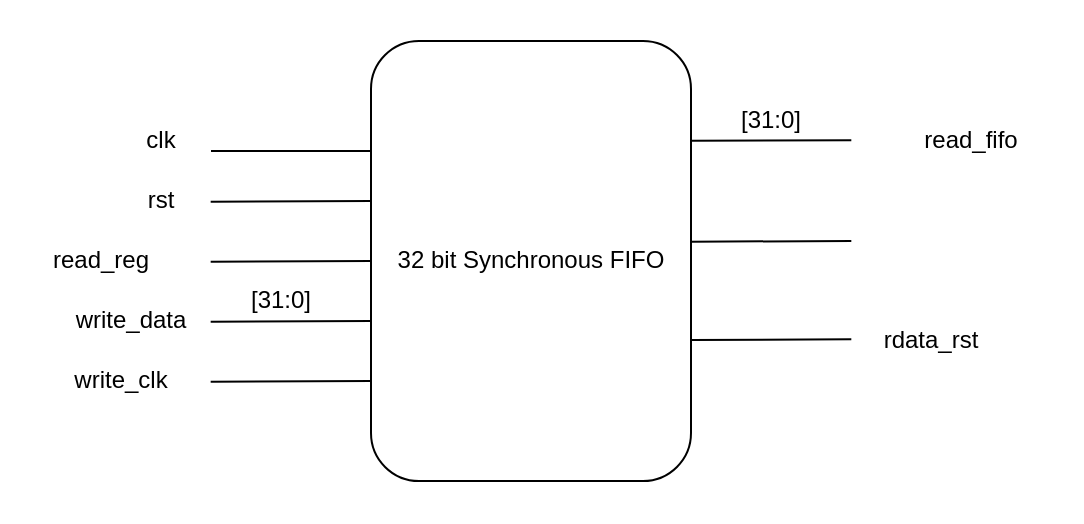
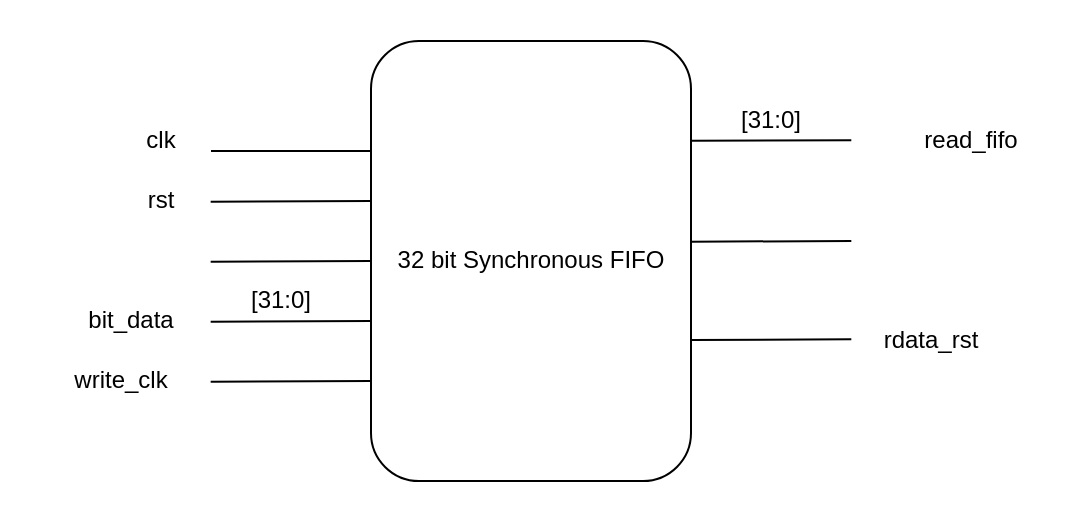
(101, 261) -> none
(132, 321) -> (132, 321)
